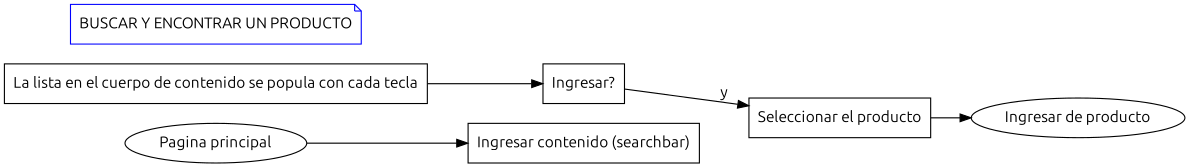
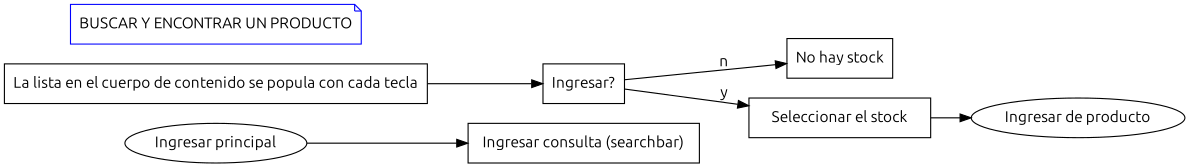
none -> (840, 58)
(840, 118) -> (840, 118)
(216, 143) -> (216, 143)
(584, 143) -> (584, 143)
